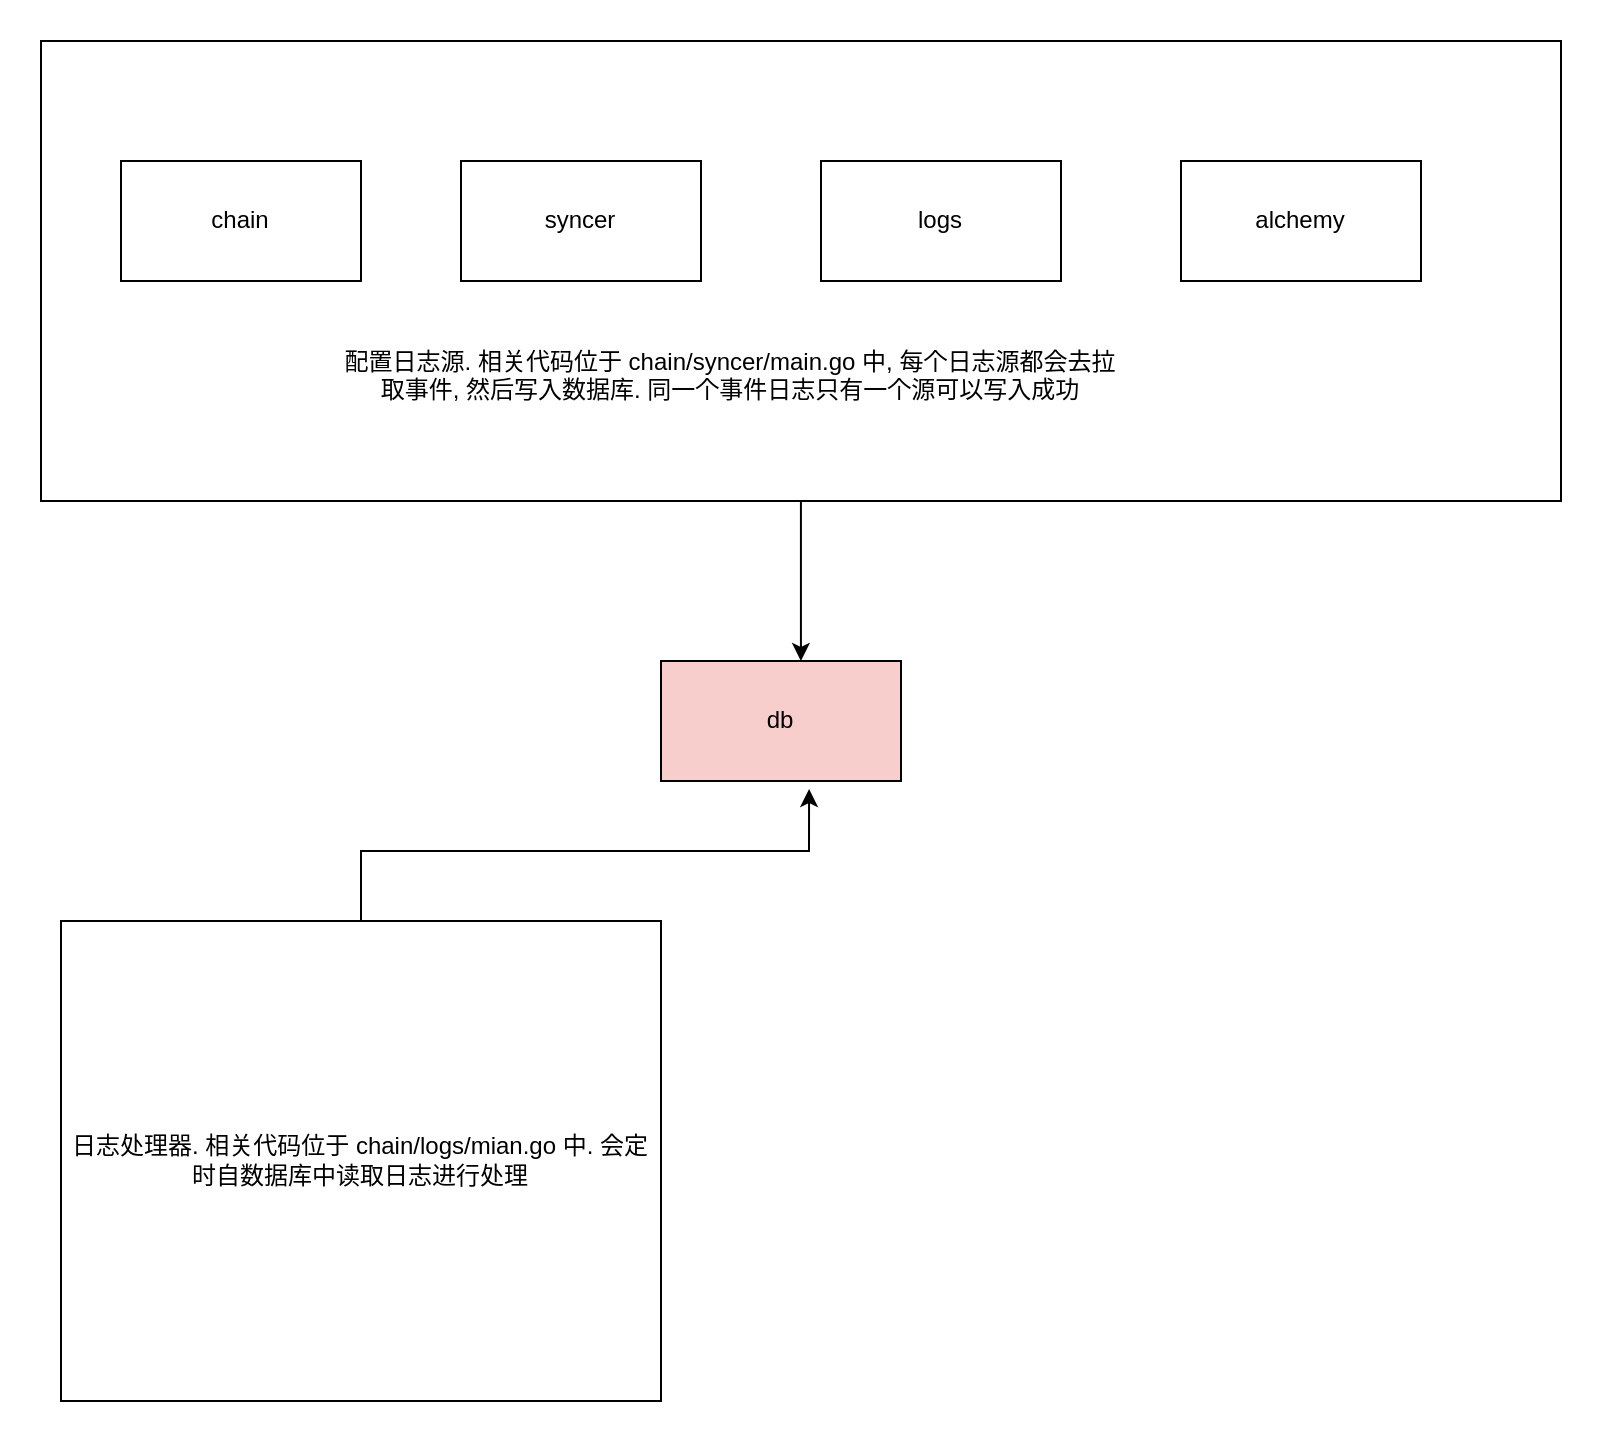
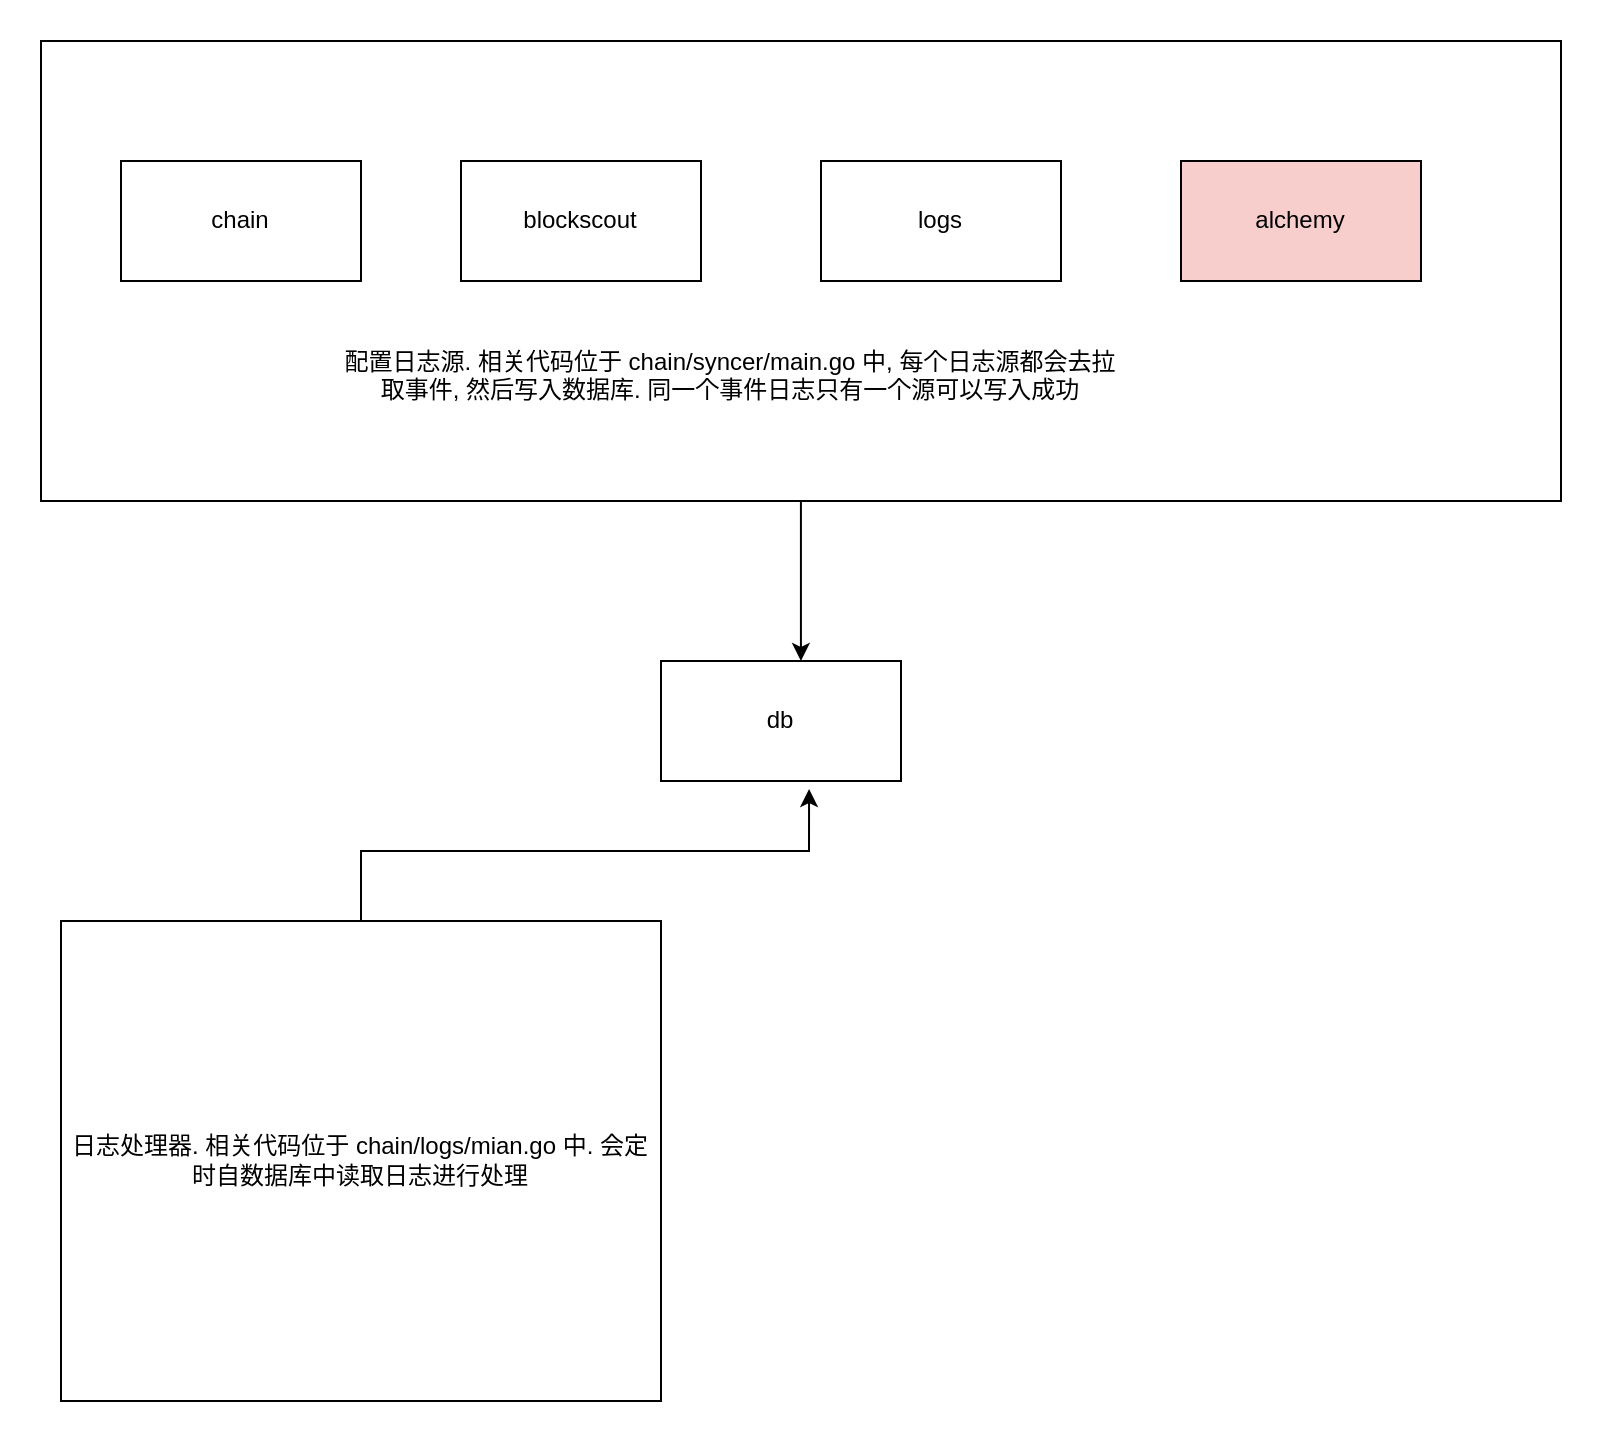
(581, 221) -> (581, 221)
(1301, 221) -> (1301, 221)
(781, 721) -> (781, 721)
